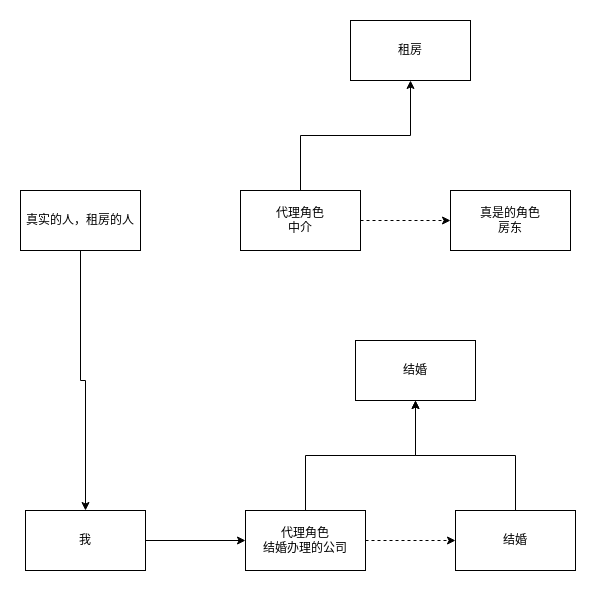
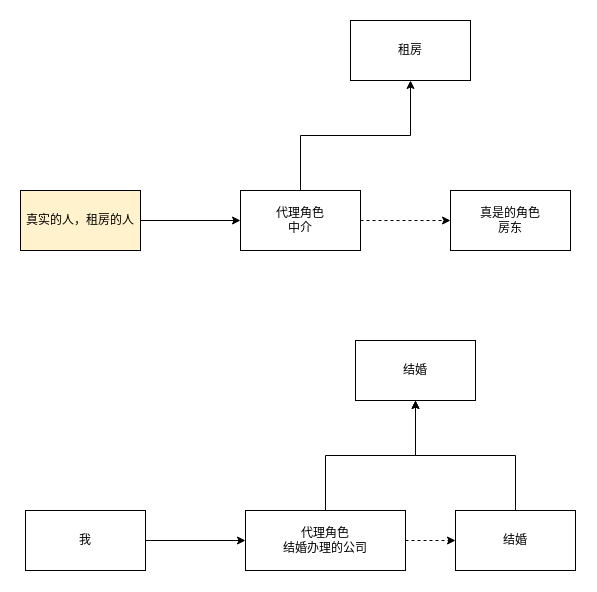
(81, 221) -> (81, 221)
(81, 380) -> (187, 221)
(306, 541) -> (326, 541)
